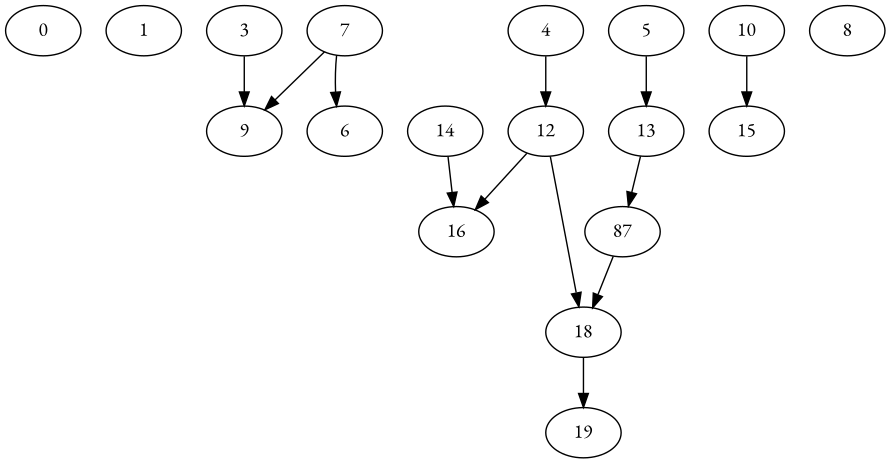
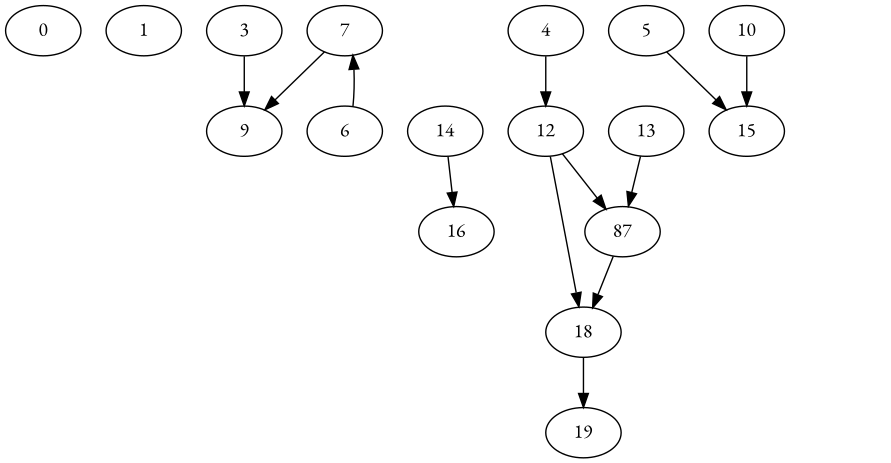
(847, 31) -> none
(335, 74) -> (354, 88)
(646, 74) -> (691, 76)
(506, 176) -> (580, 176)
